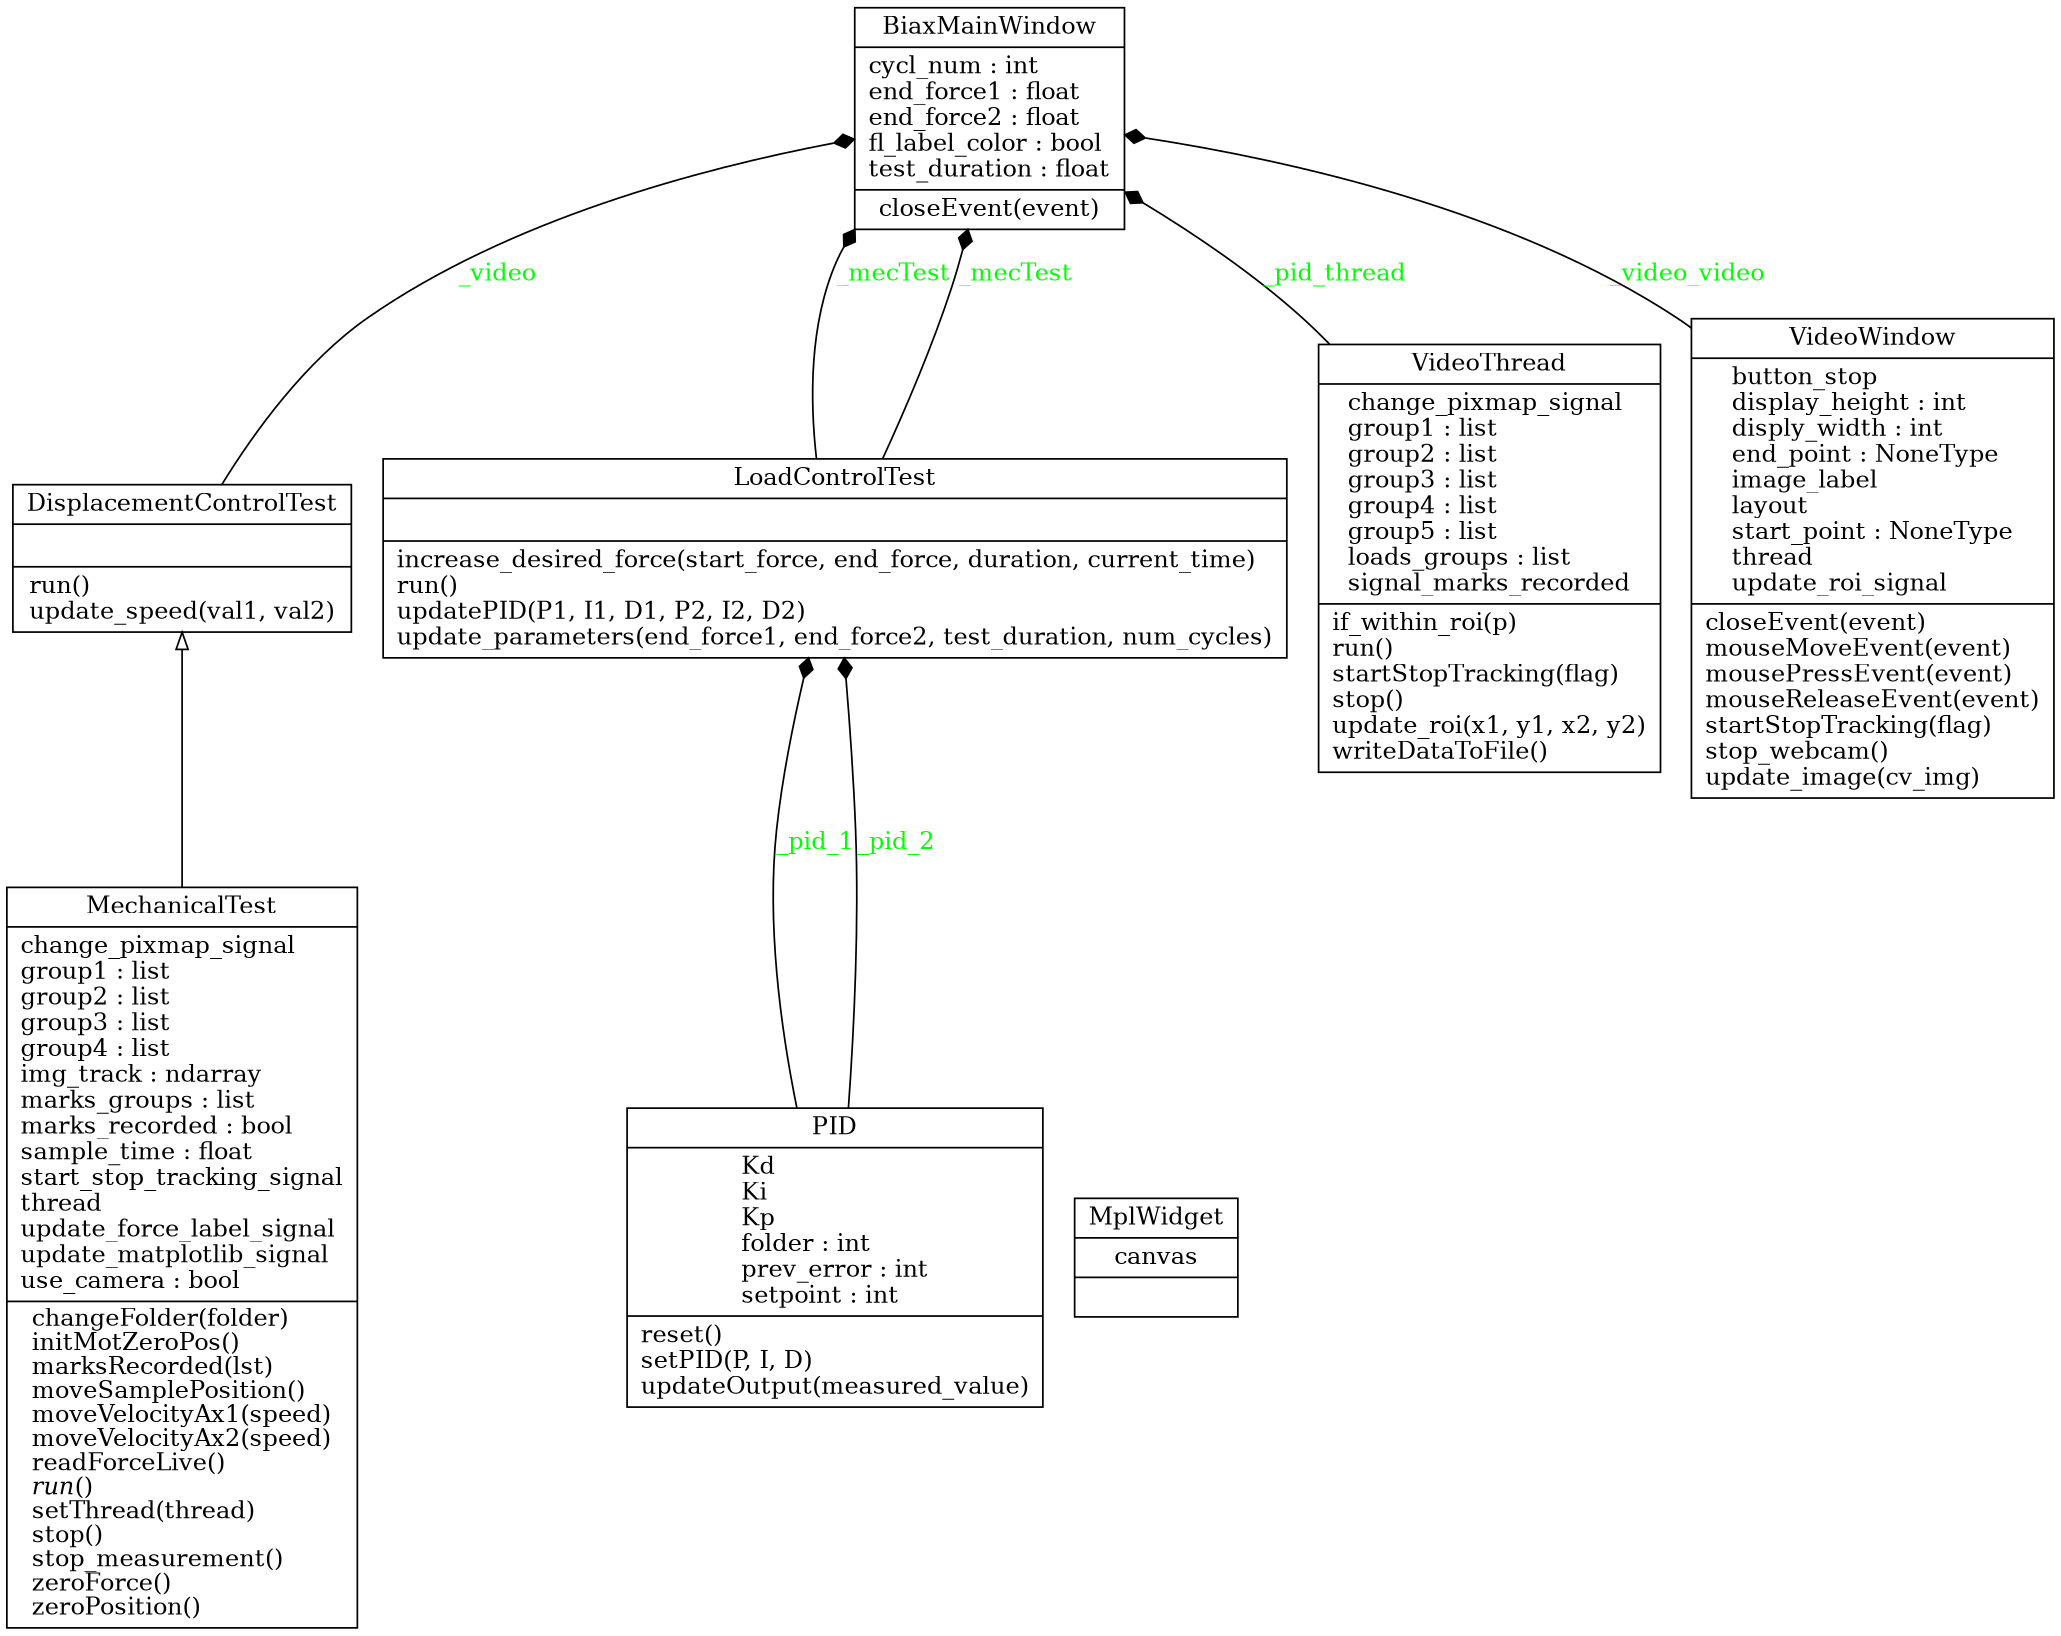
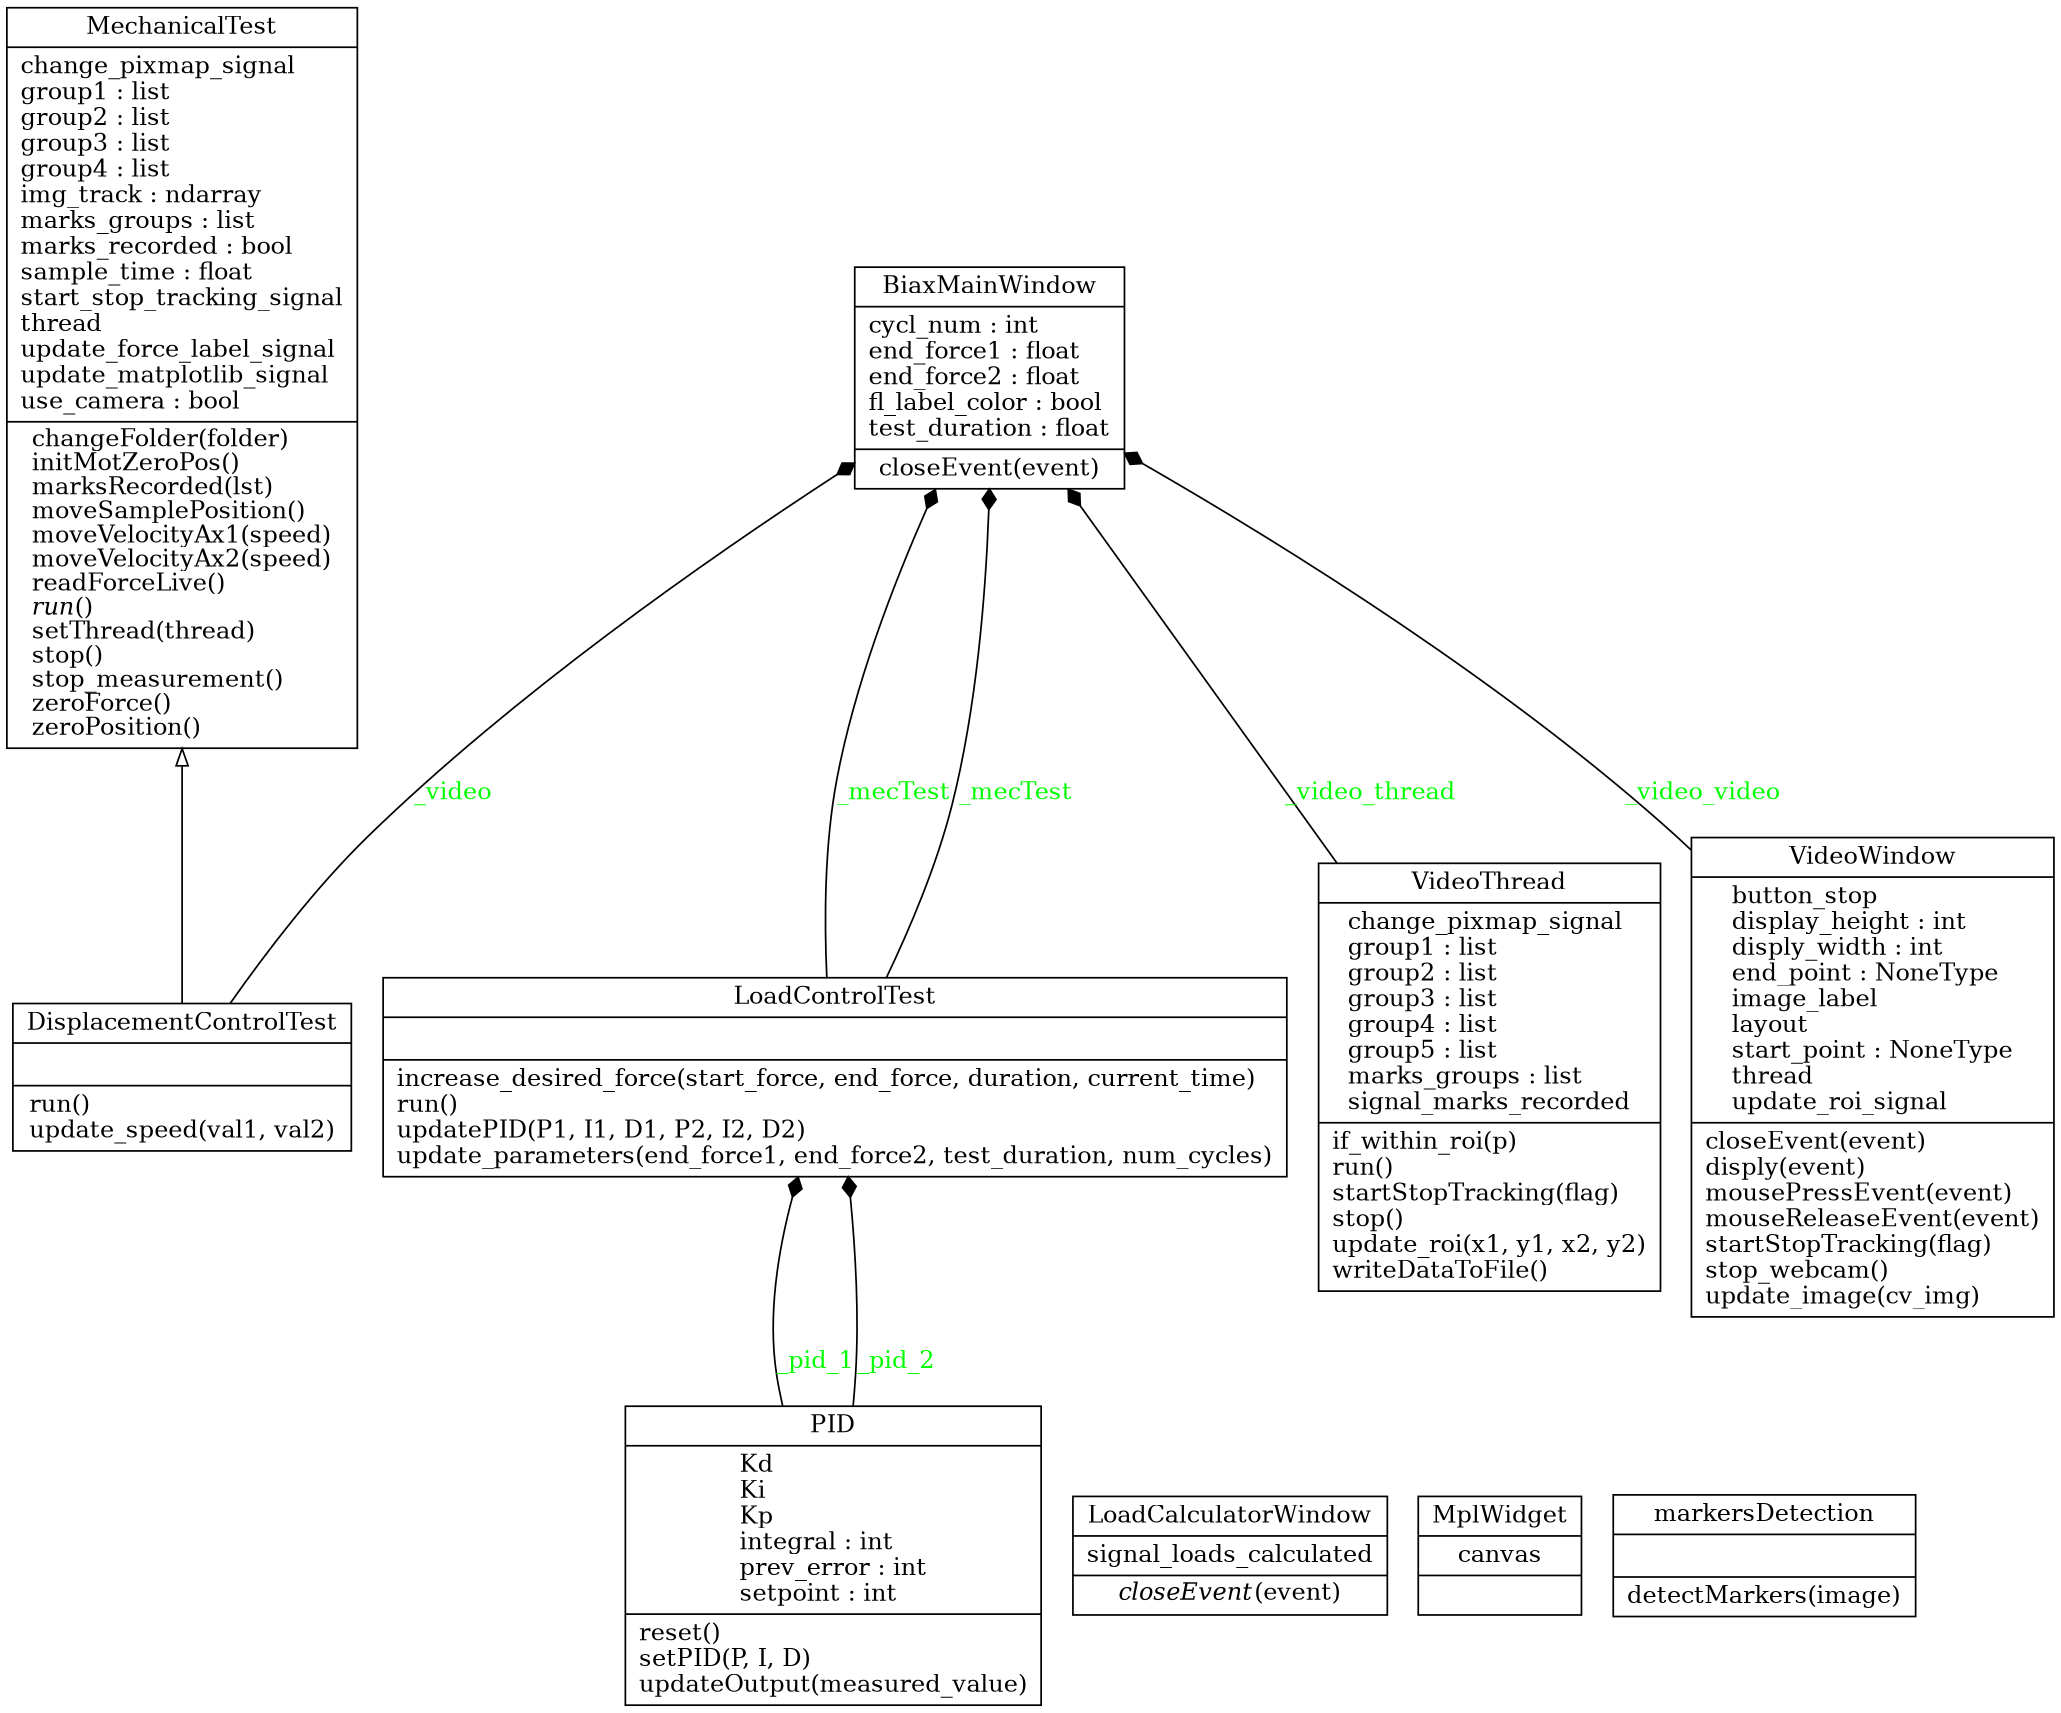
(1335, 274) -> (1371, 793)
(1459, 558) -> (1466, 1076)
(1858, 649) -> (1786, 1167)
(182, 768) -> (182, 885)
(807, 1244) -> (817, 1542)
none -> (1230, 1556)
none -> (1764, 1556)
